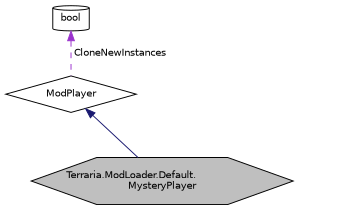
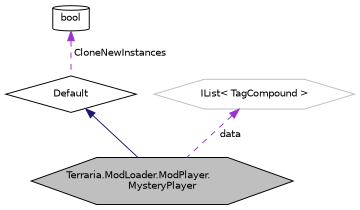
(71, 94) -> (71, 94)
none -> (254, 94)
(162, 181) -> (162, 181)
